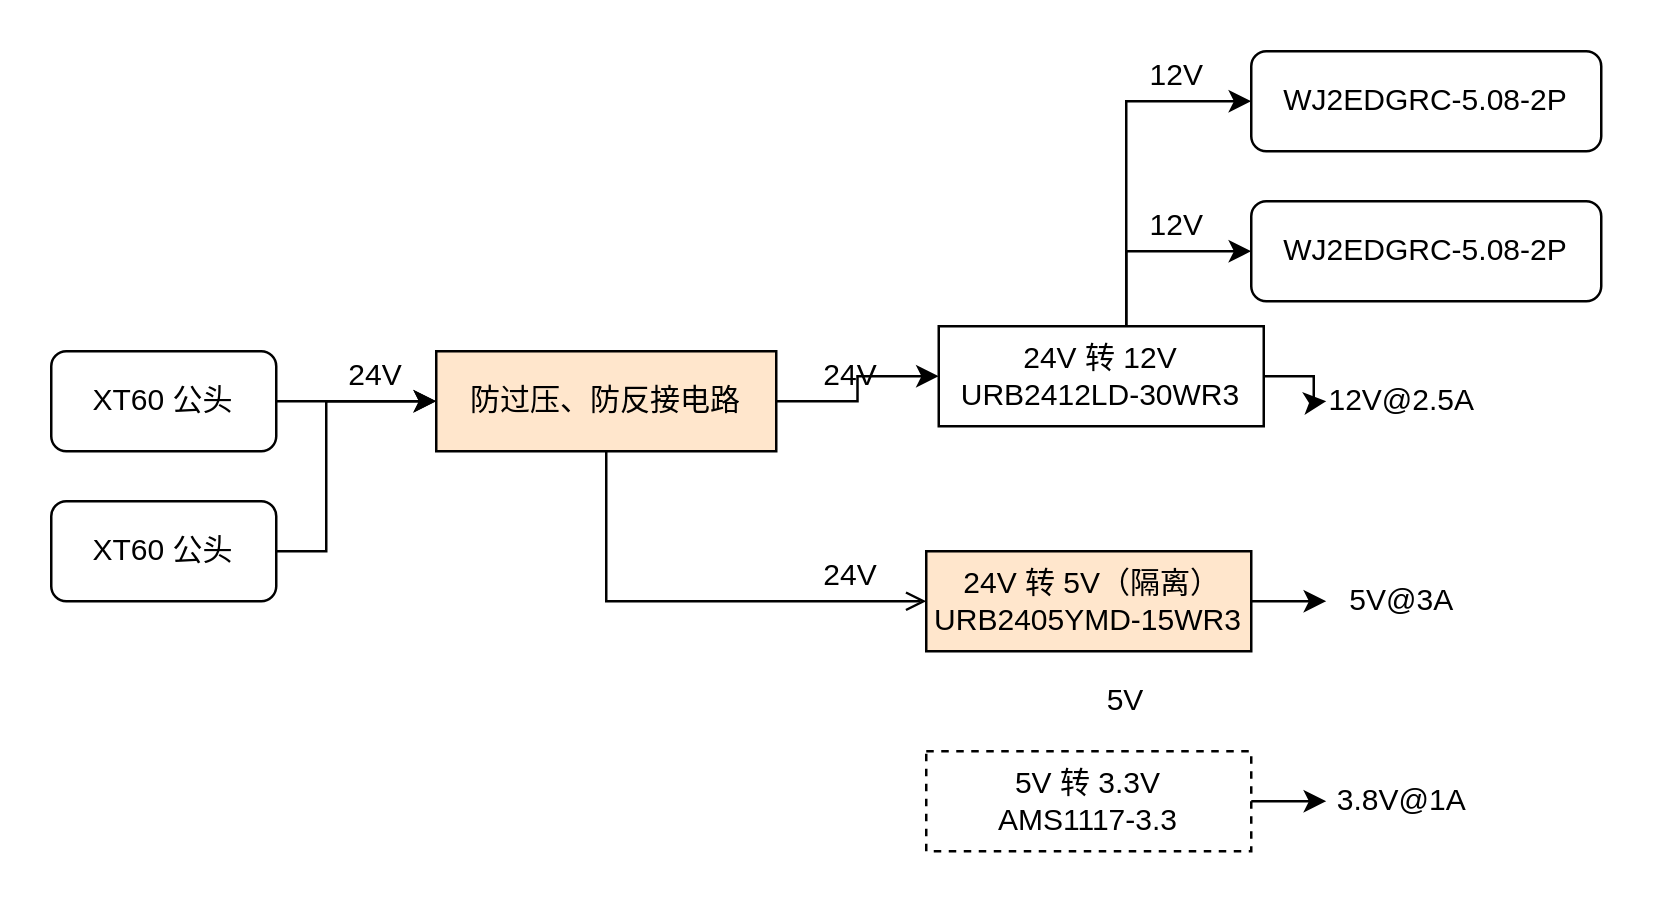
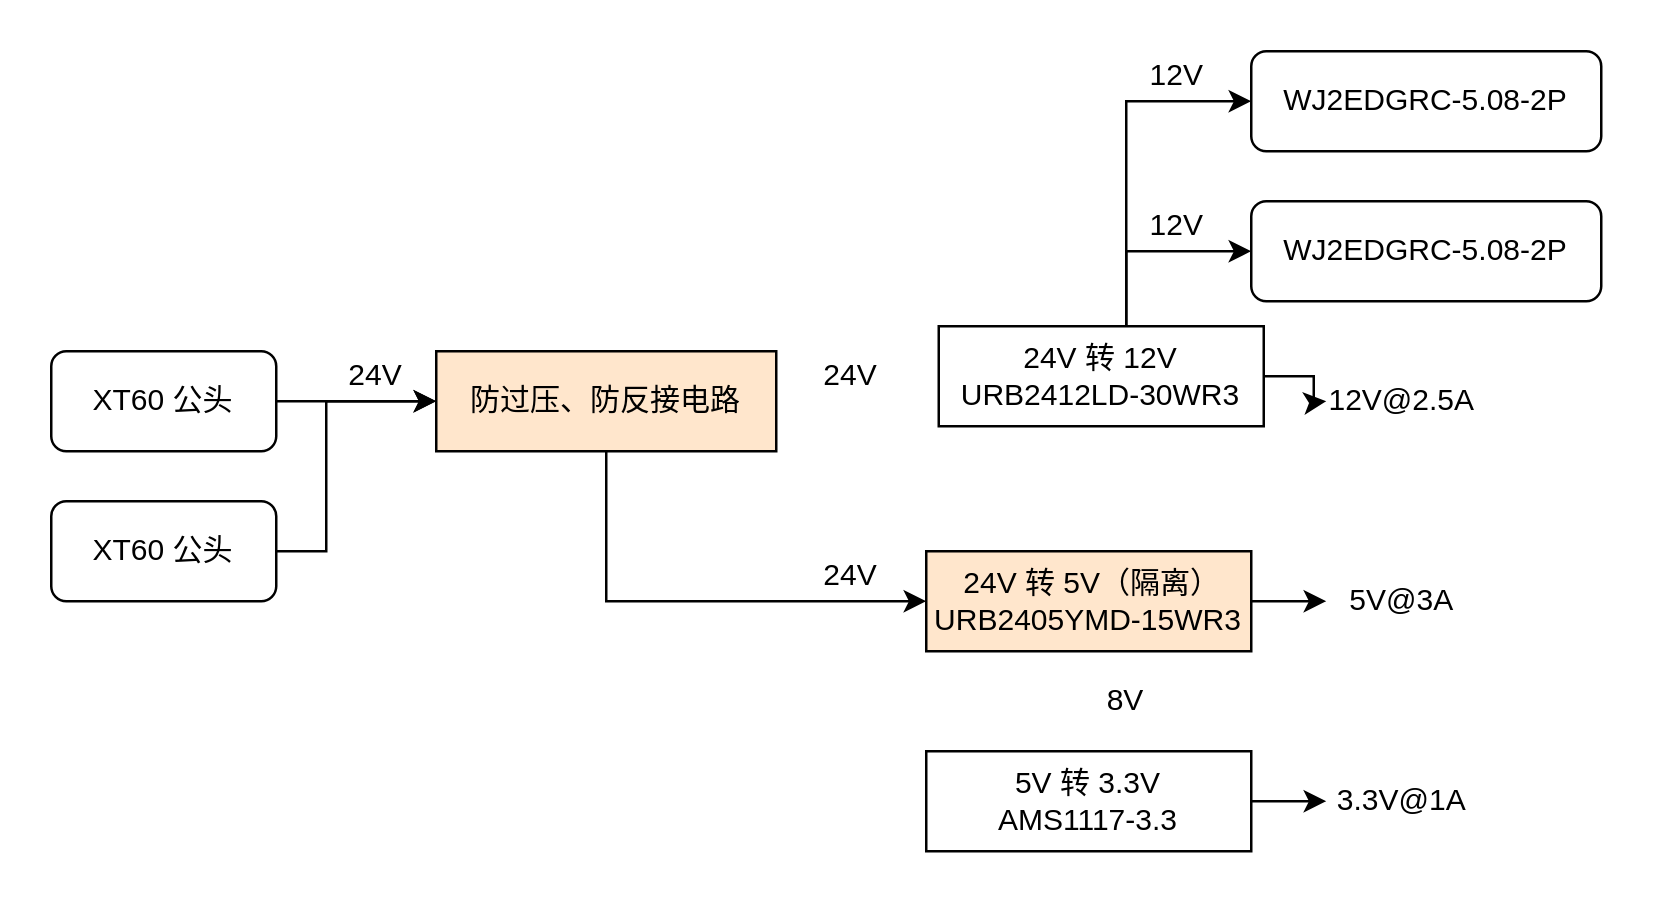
(858, 397) -> none
(912, 601) -> (908, 601)
(1126, 701) -> (1126, 701)
(1089, 801) -> (1089, 801)
(1403, 801) -> (1403, 801)
